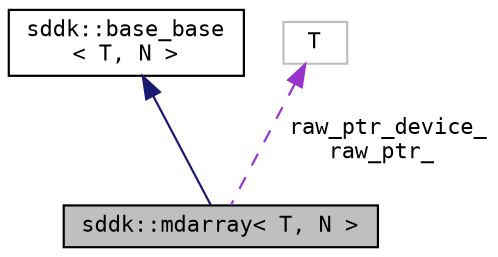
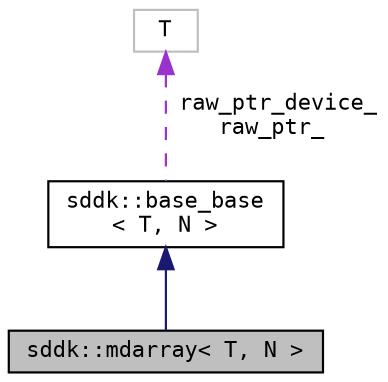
(263, 144) -> (166, 128)
